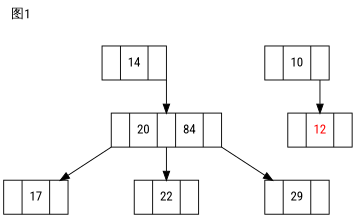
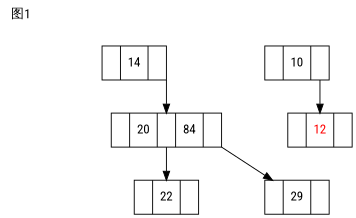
(36, 197) -> none
